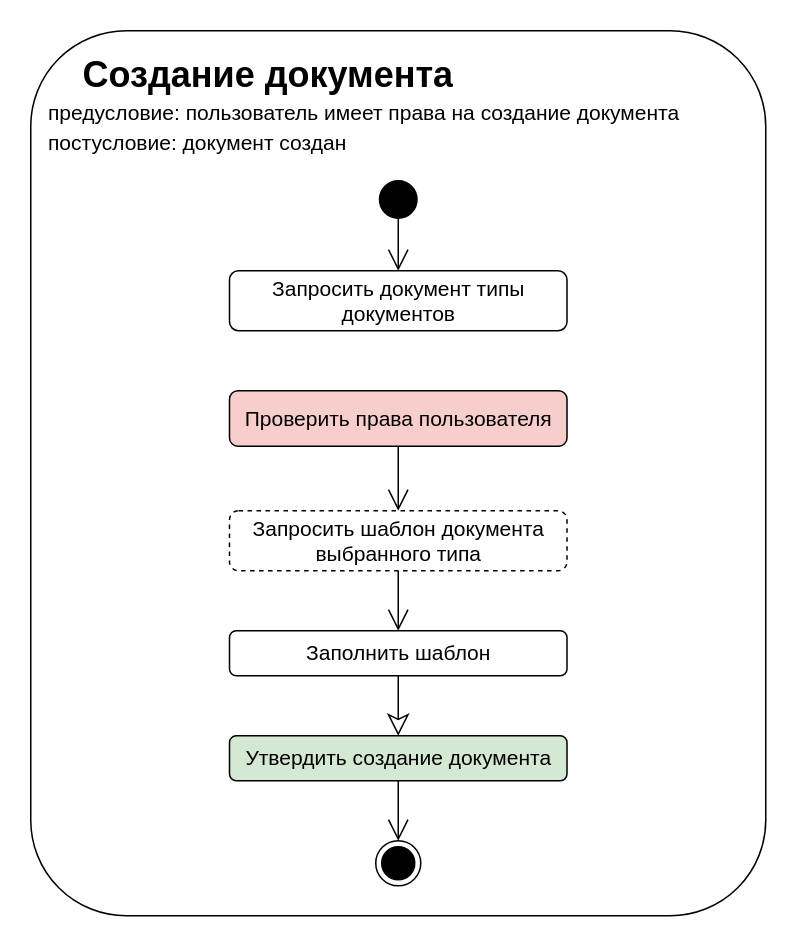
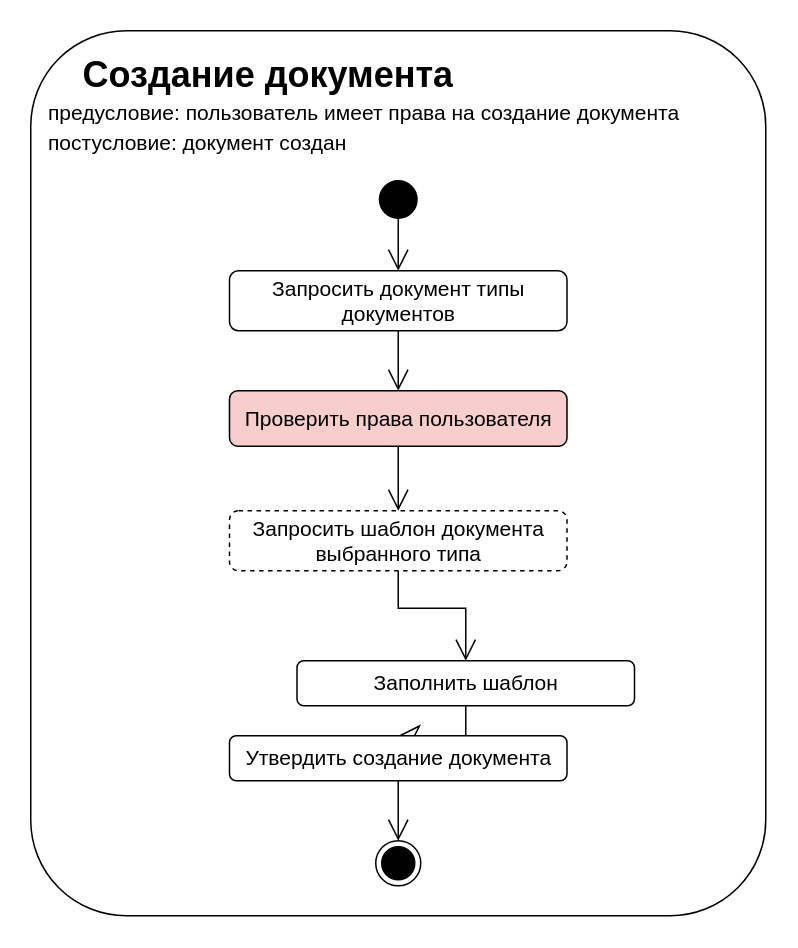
none -> (398, 348)
(398, 653) -> (466, 683)
(398, 758) -> (398, 758)
